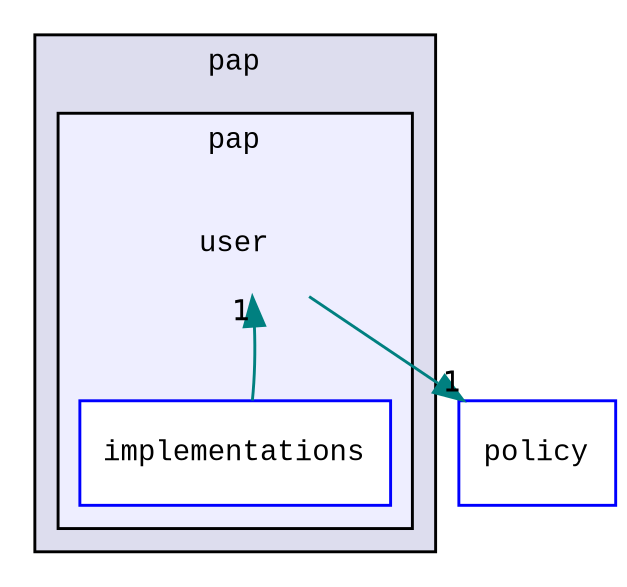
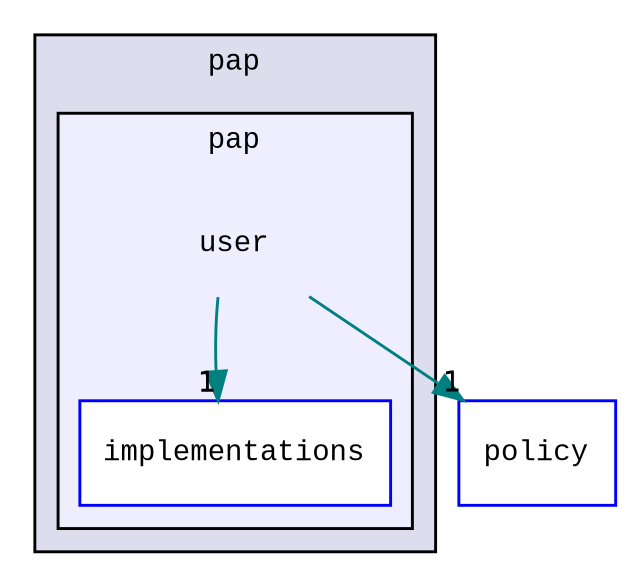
(255, 363) -> (216, 334)
